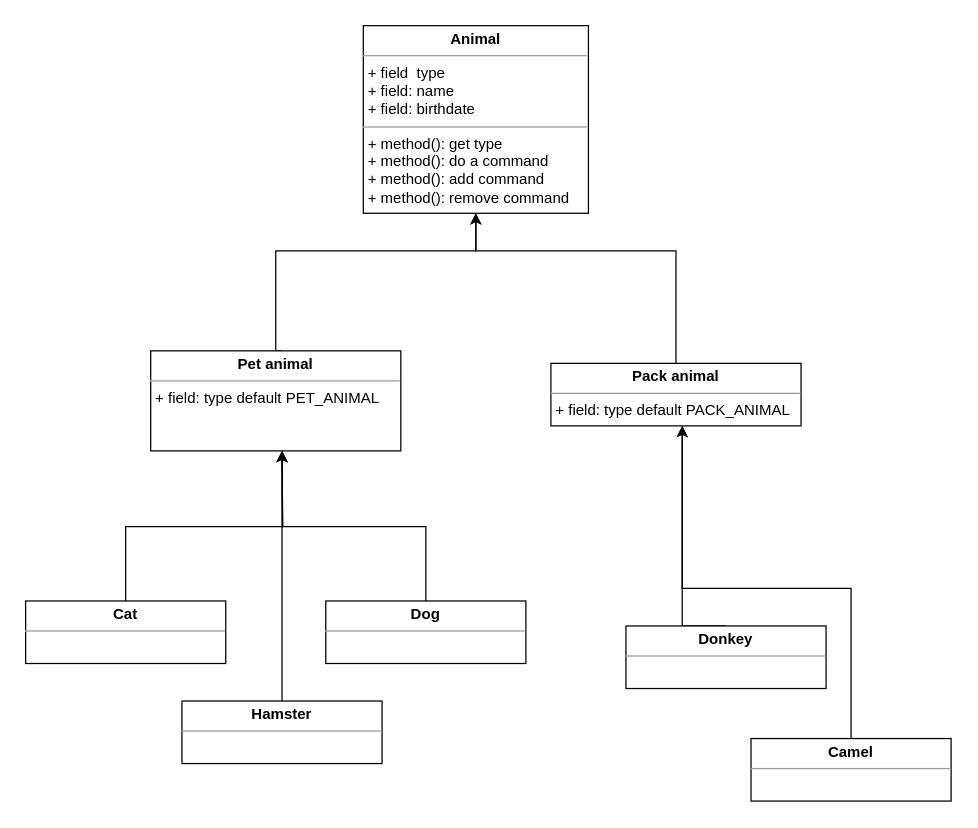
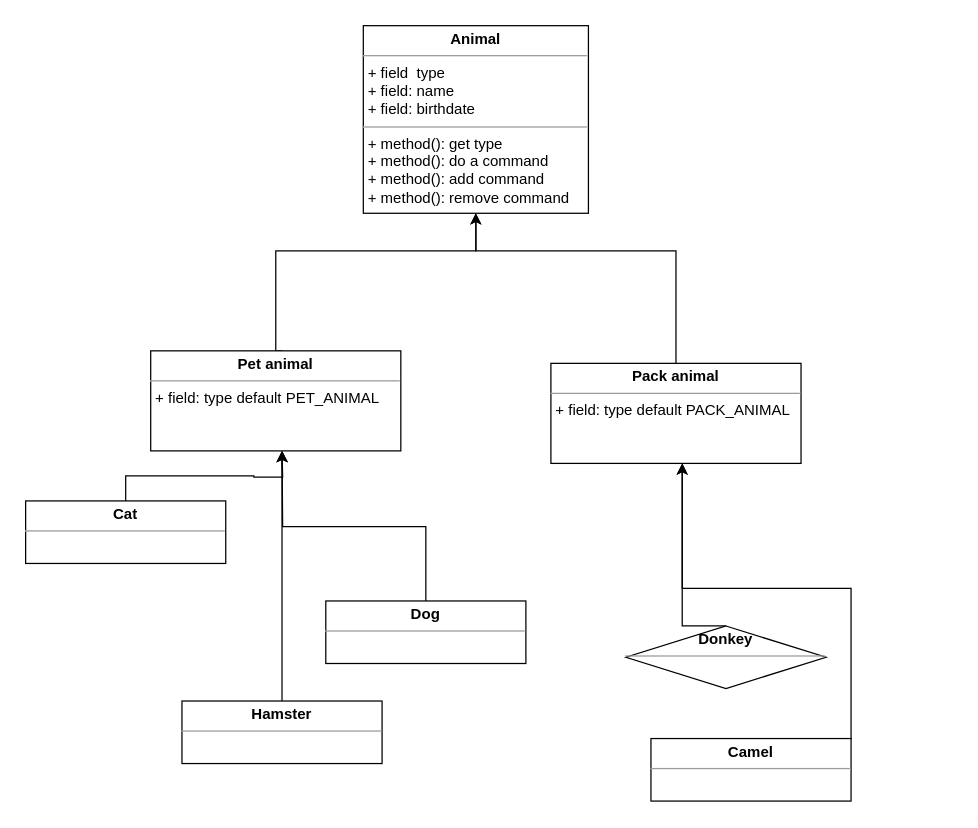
(676, 394) -> (676, 413)
(126, 632) -> (126, 532)
(726, 657) -> (726, 657)
(851, 769) -> (751, 769)
